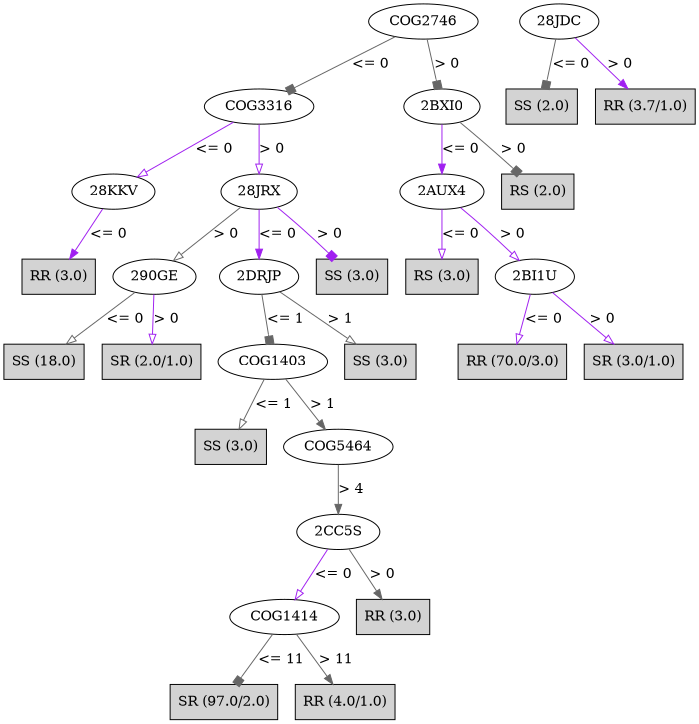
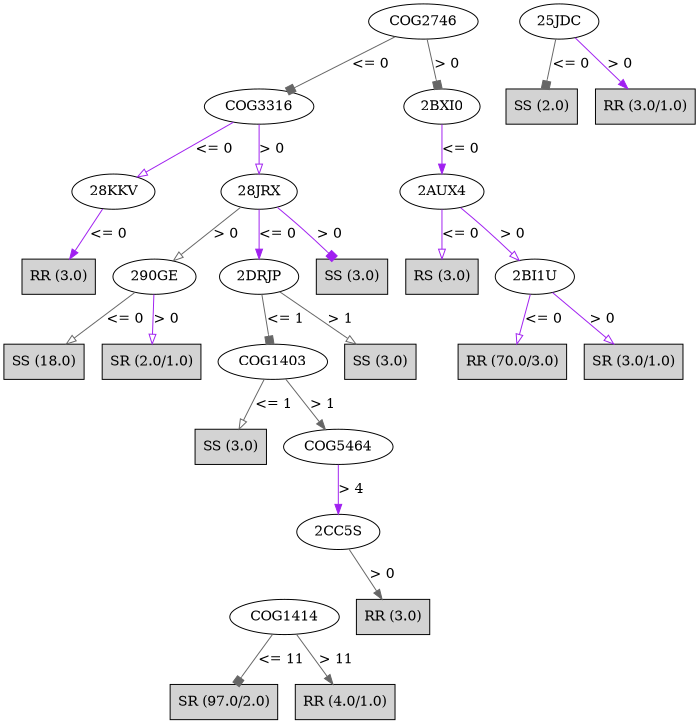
(559, 22) -> (559, 22)
(645, 107) -> (645, 107)
(538, 192) -> none
(338, 484) -> (338, 484)
(314, 570) -> none
